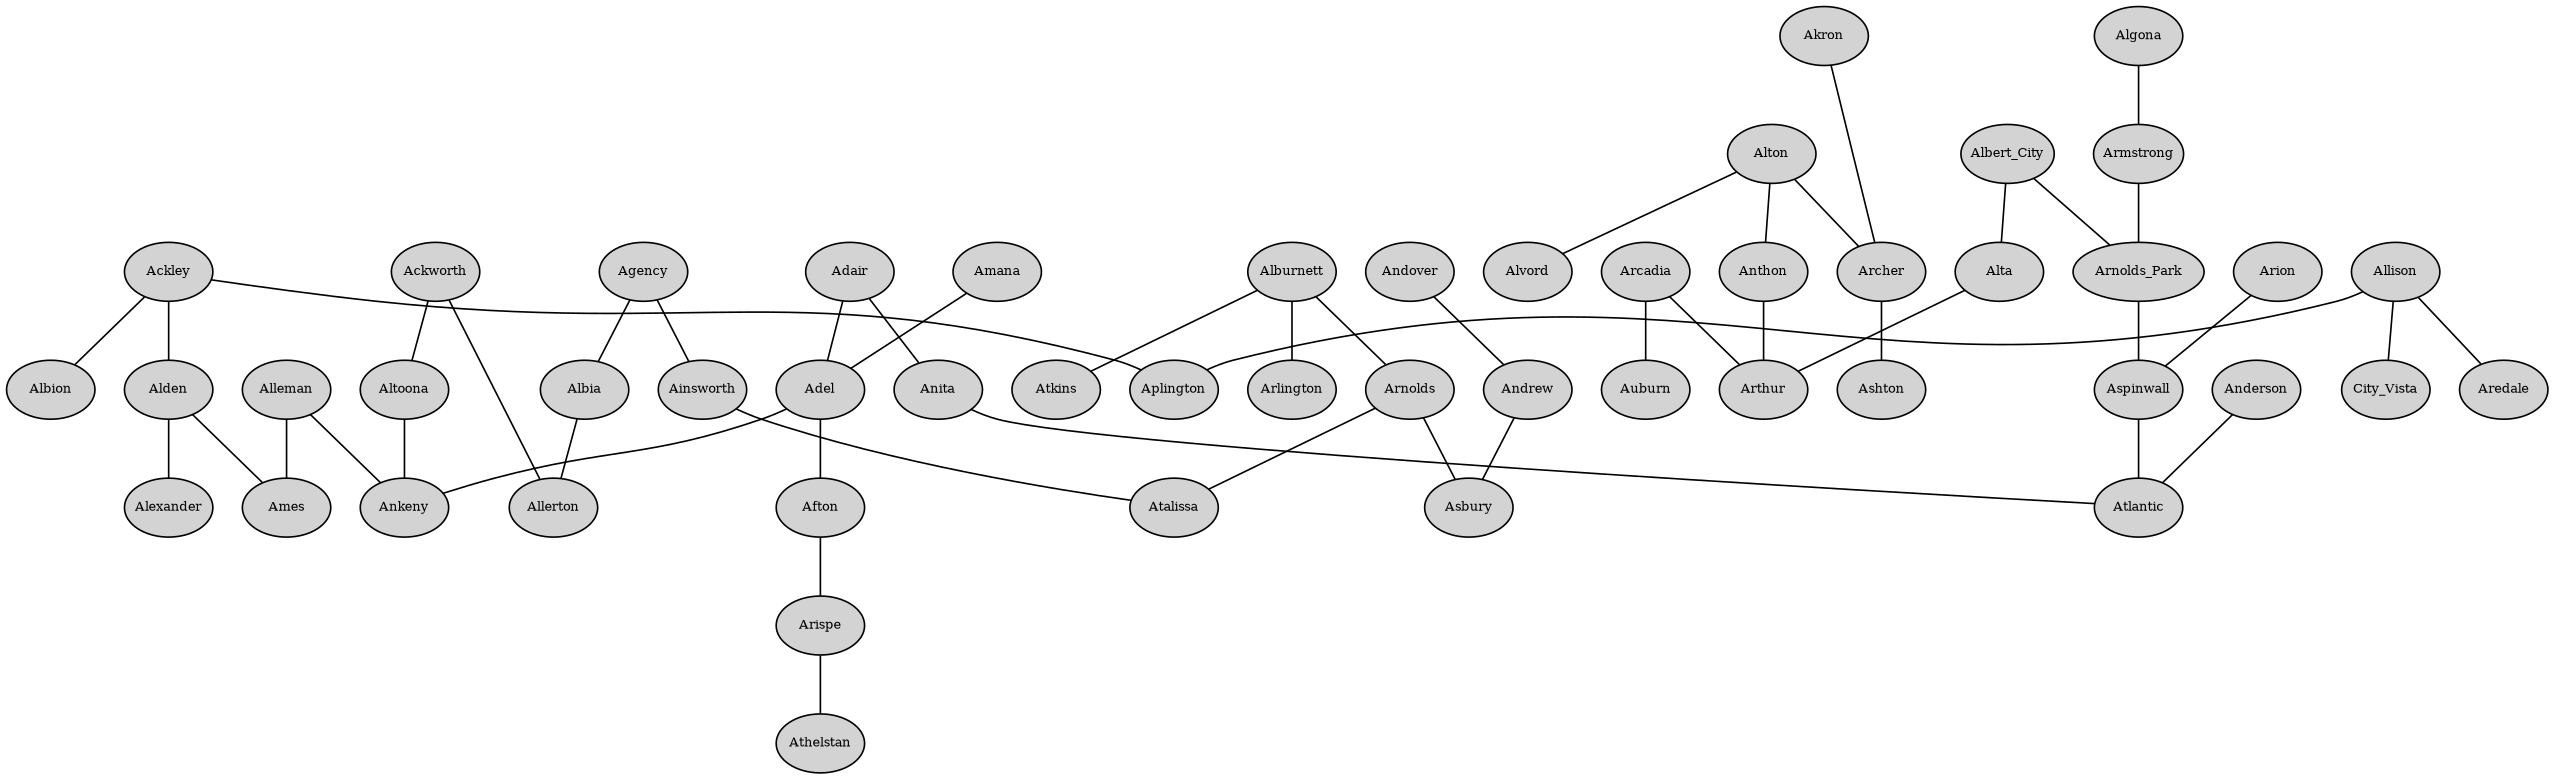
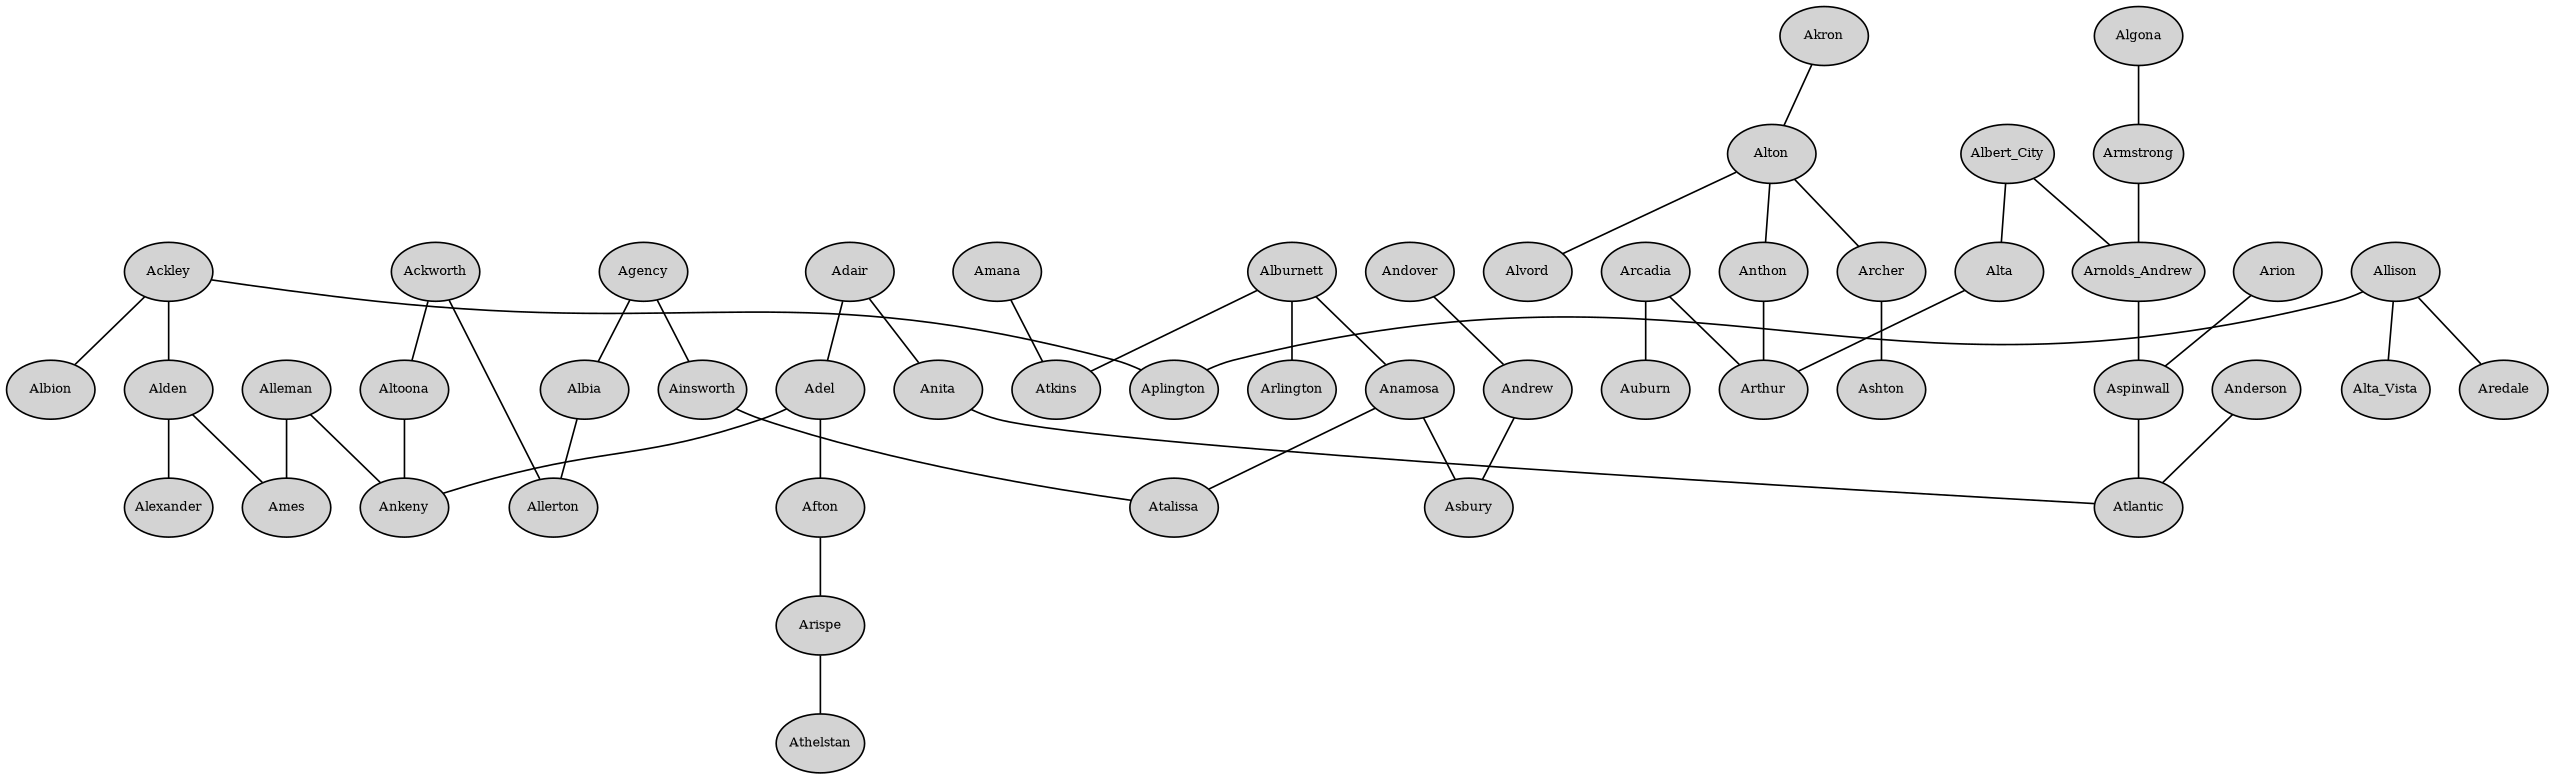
(1853, 154) -> (1798, 95)
(2139, 272) -> (2139, 272)
(909, 331) -> (1026, 329)
(1410, 390) -> (1410, 390)
(2386, 390) -> (2386, 390)
